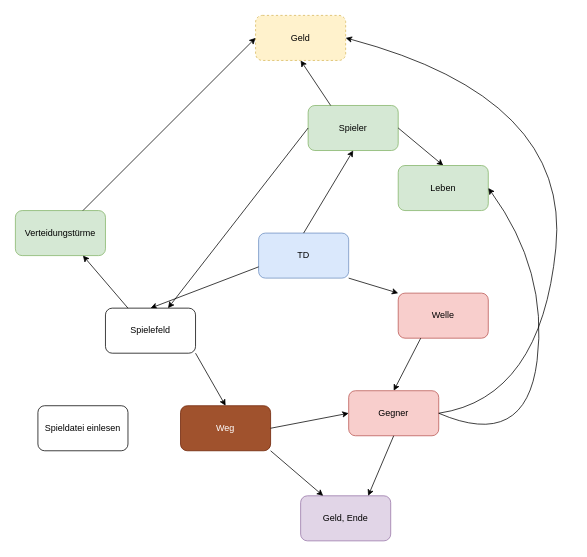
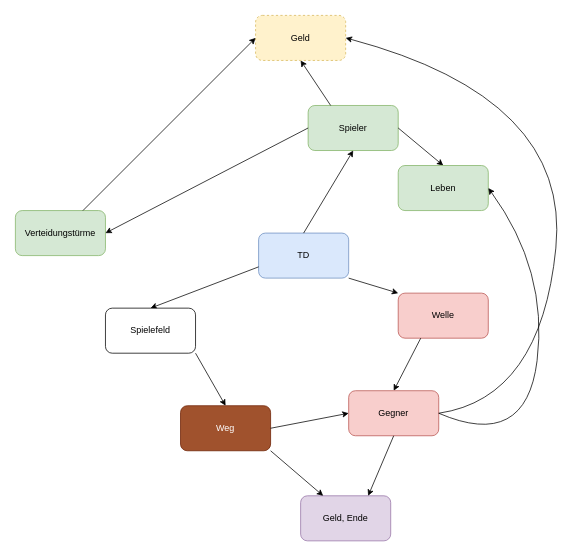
(240, 216) -> (209, 179)
(107, 283) -> none
(83, 428) -> none
